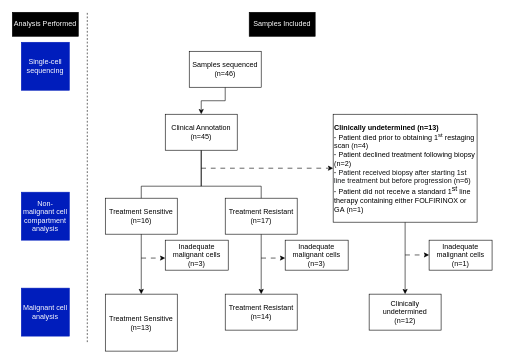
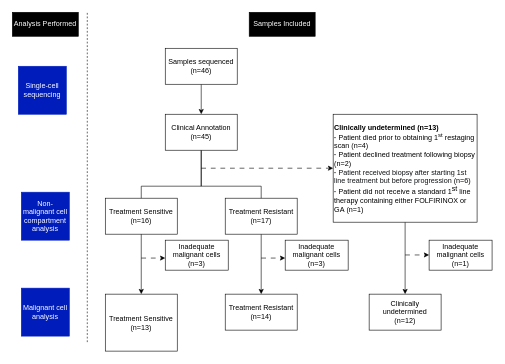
(45, 66) -> (42, 90)
(225, 69) -> (201, 66)
